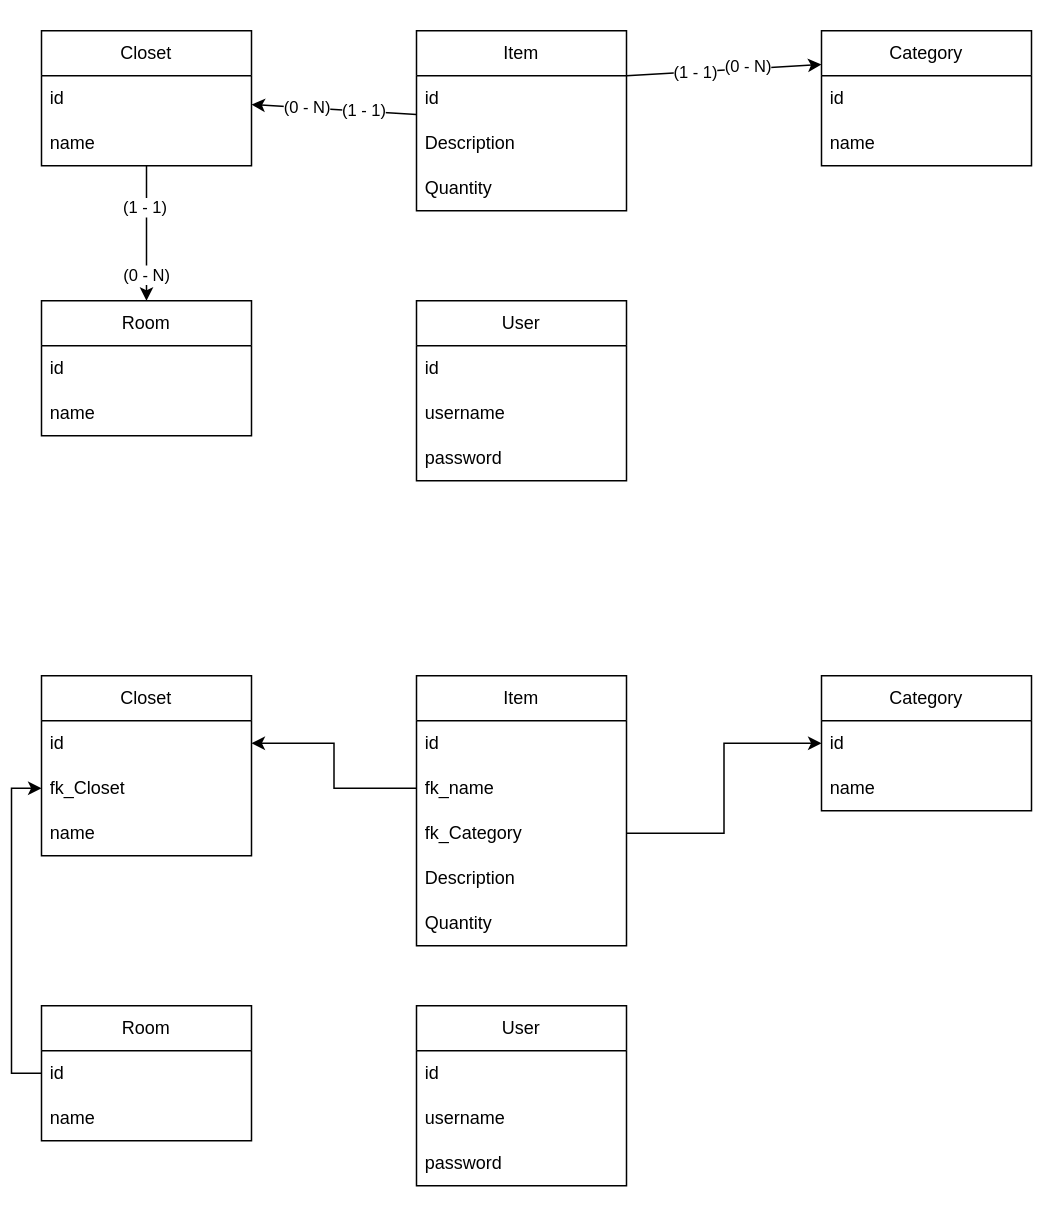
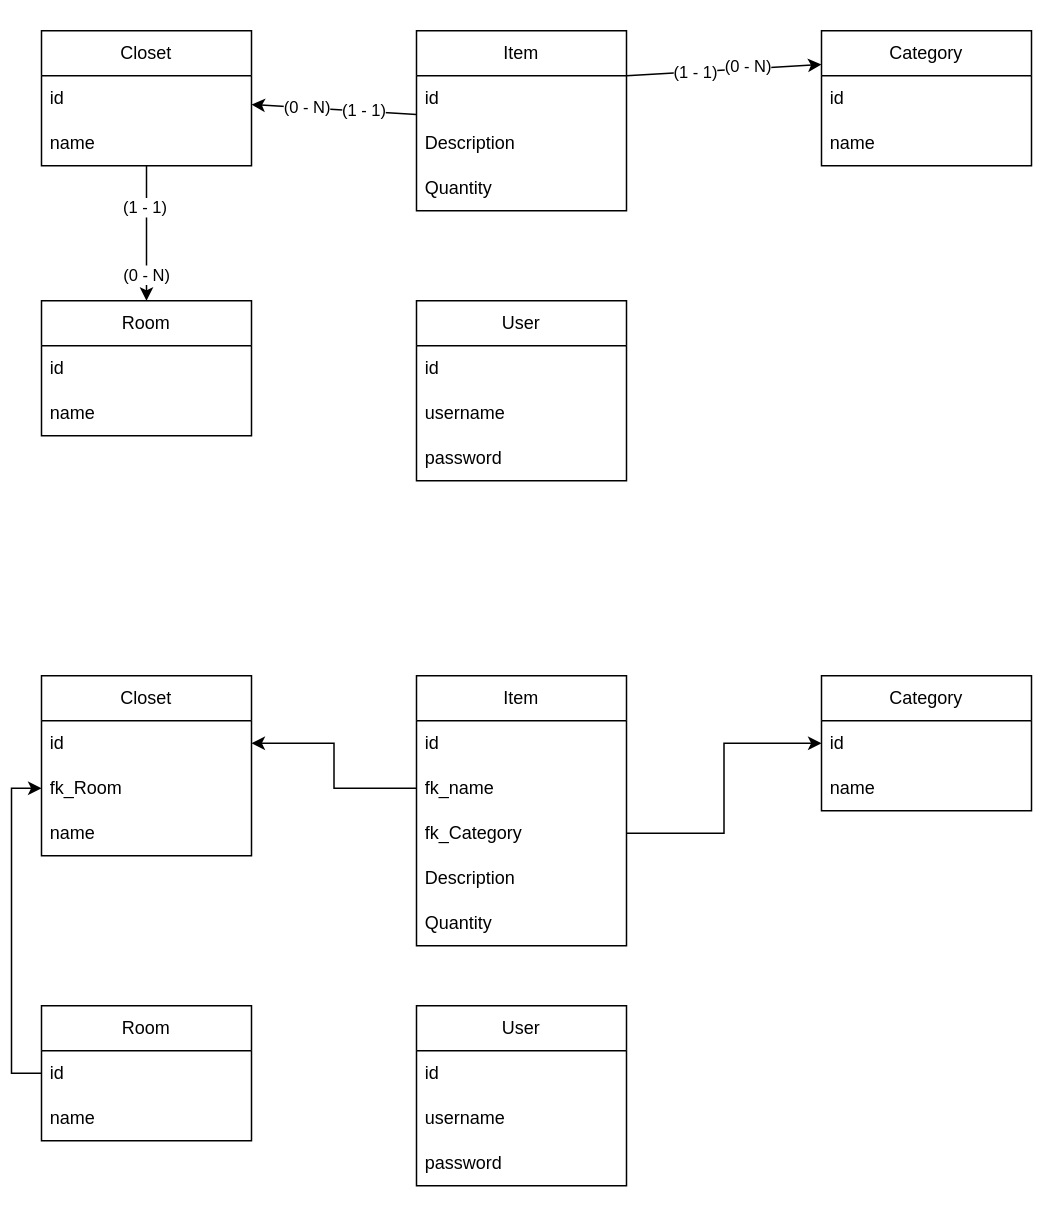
(93, 788) -> (86, 788)
